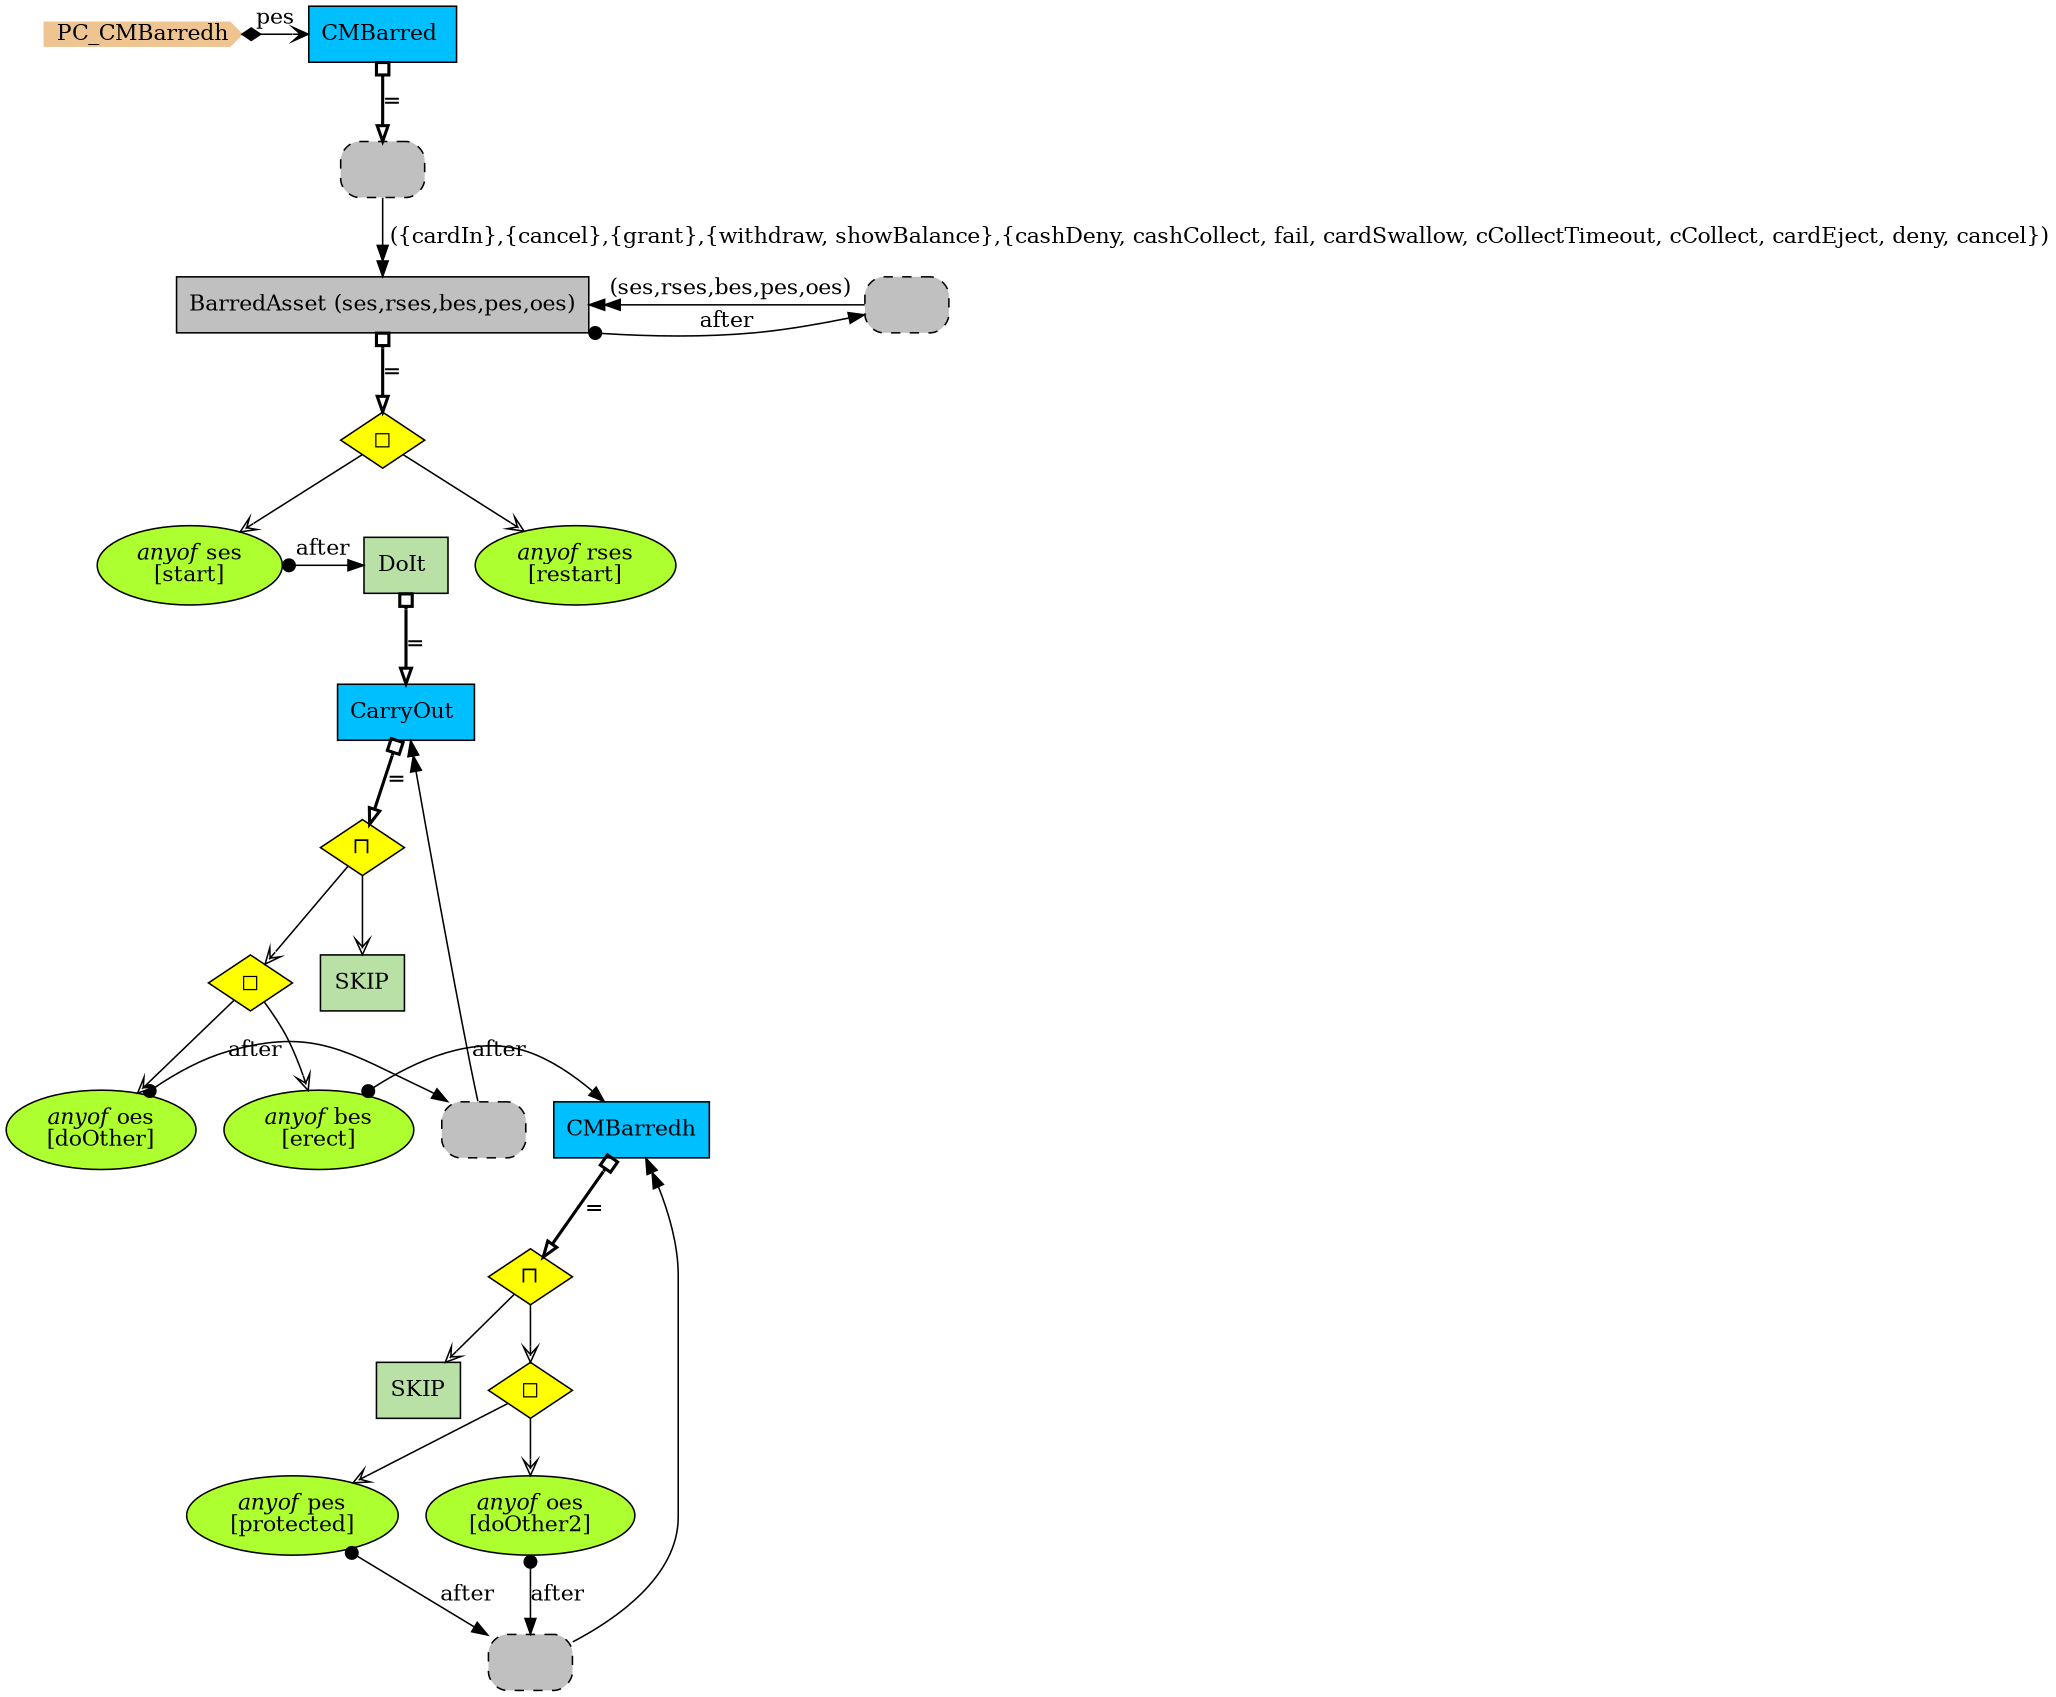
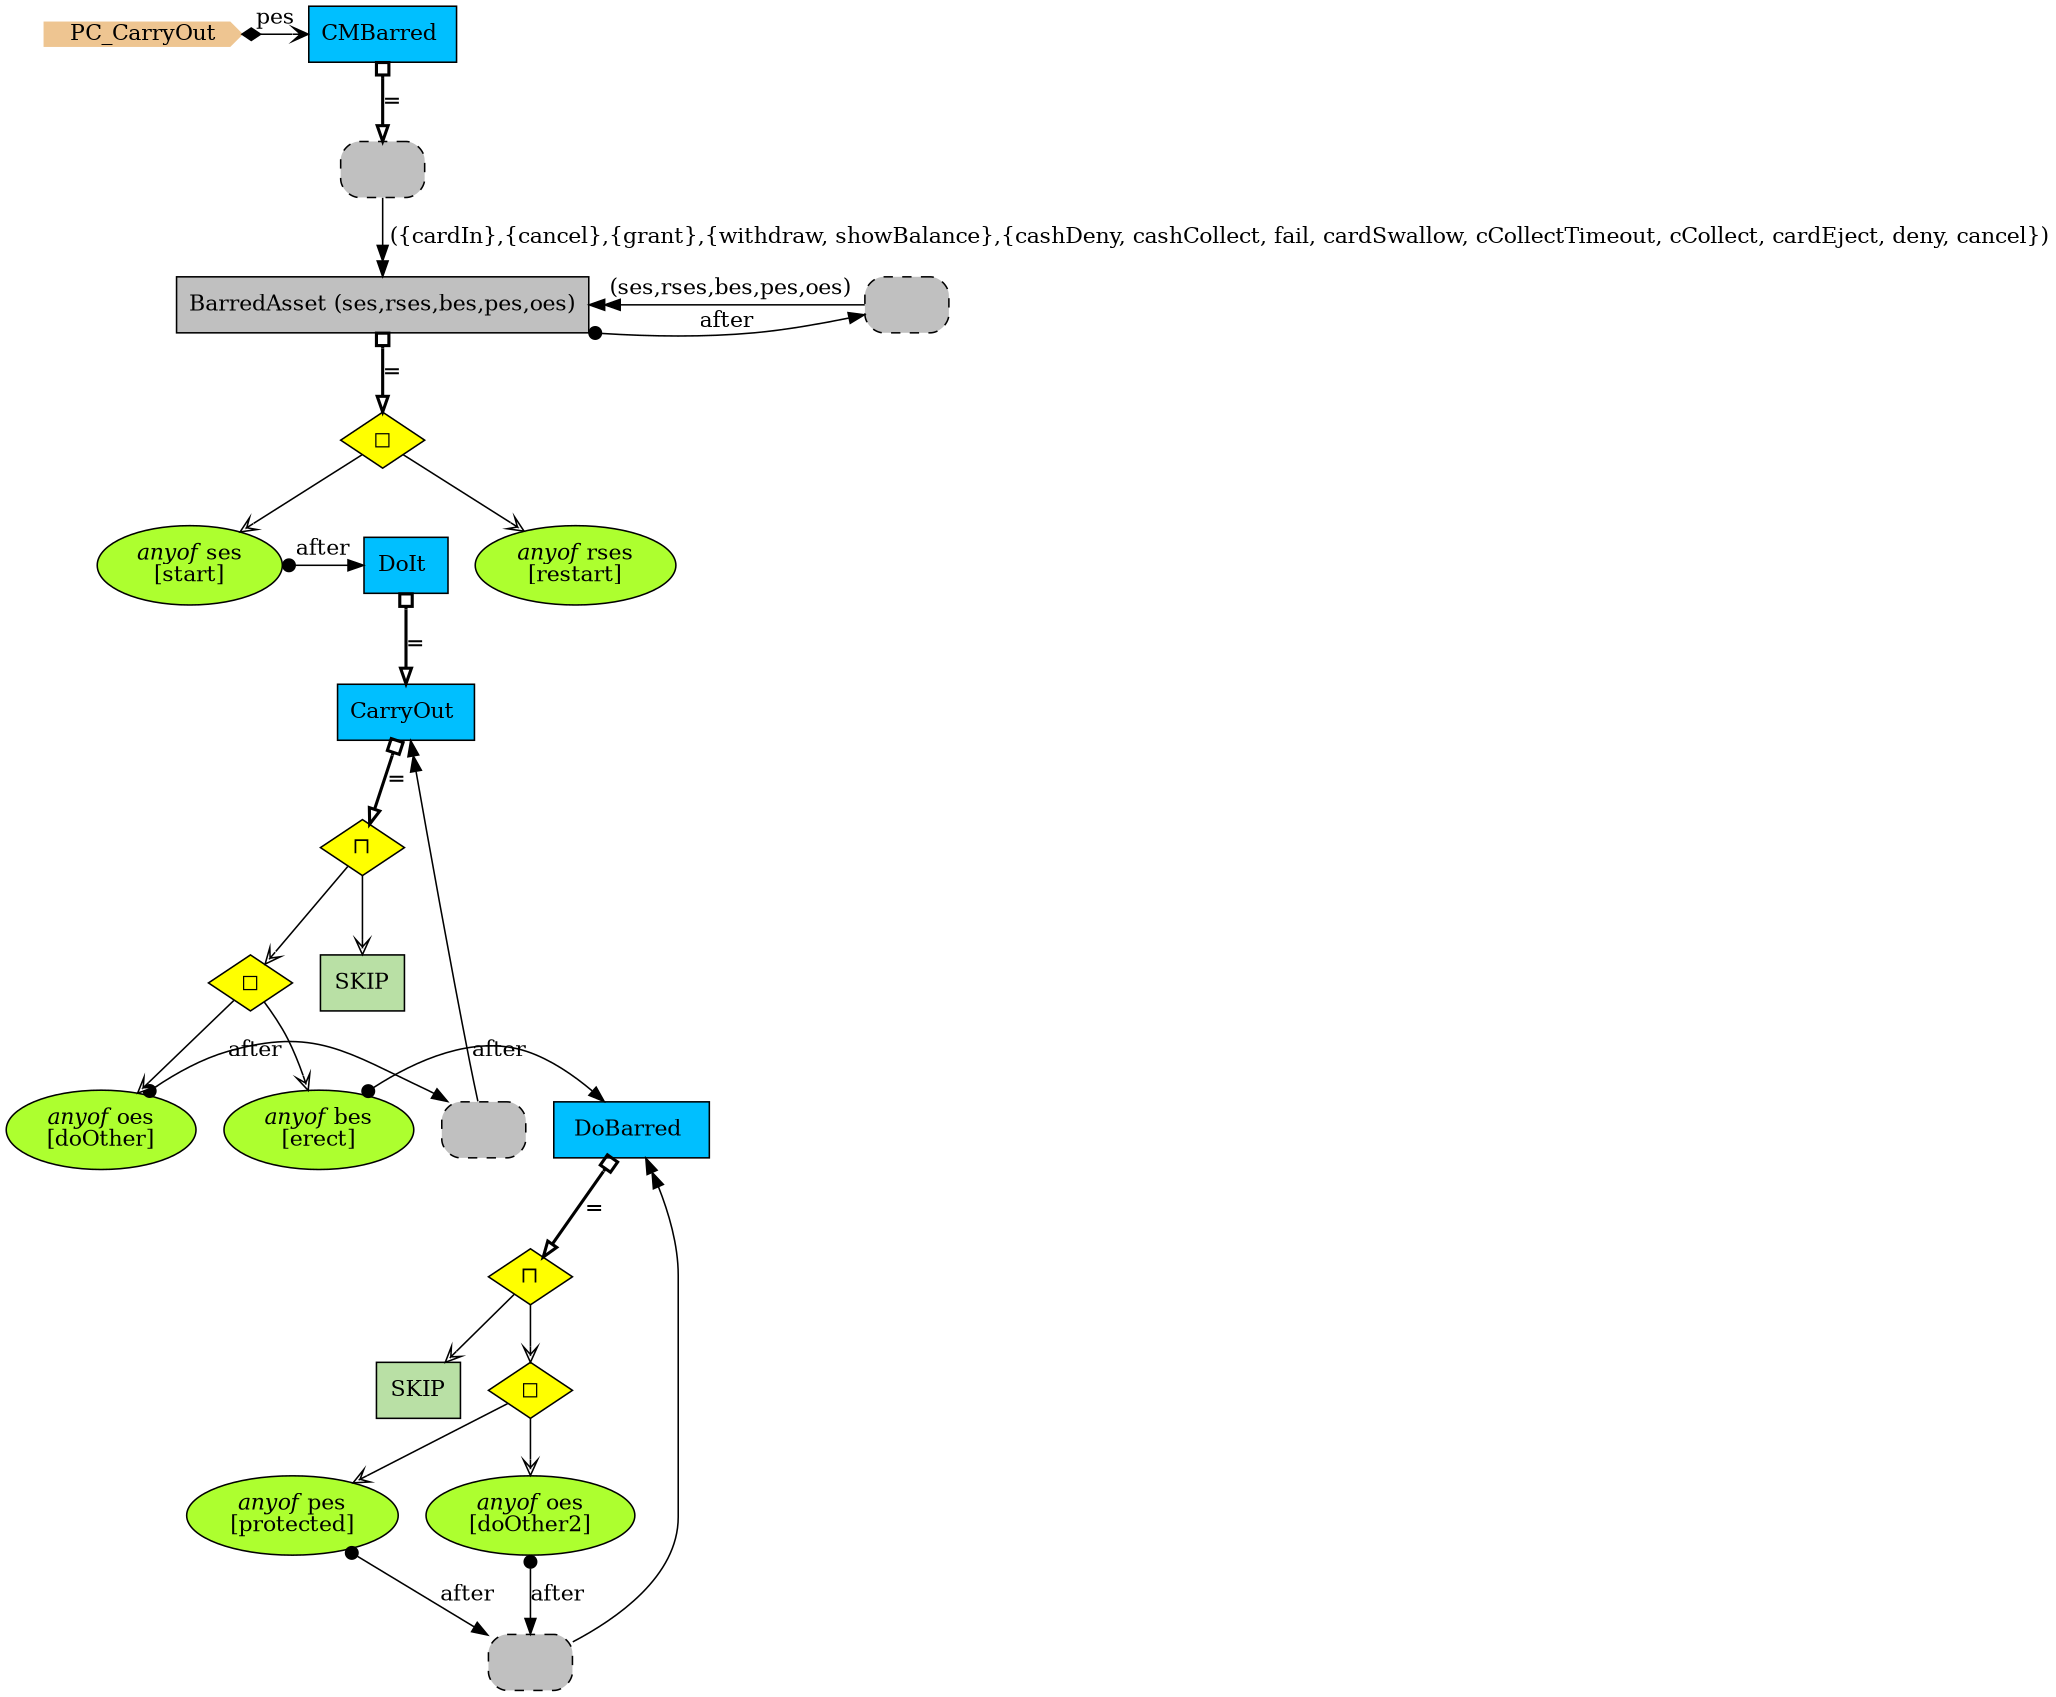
(143, 34) -> (143, 34)
(406, 565) -> (406, 565)
(632, 1130) -> (632, 1130)
